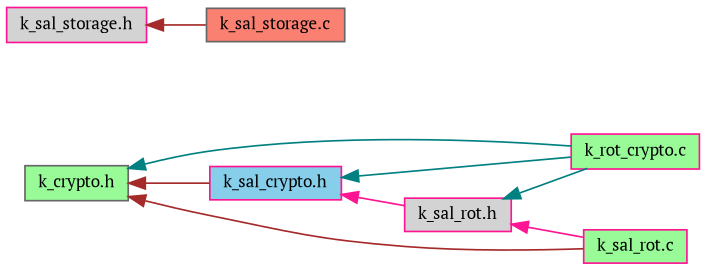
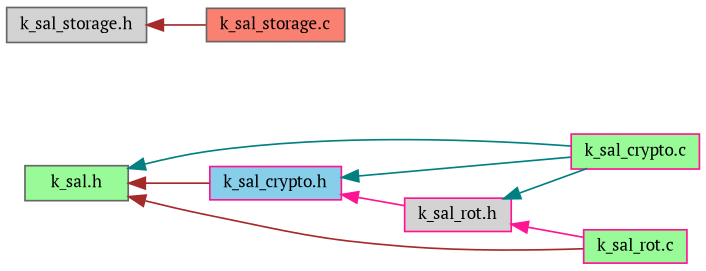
(77, 25) -> (77, 25)
(635, 152) -> (635, 152)
(77, 183) -> (77, 183)
